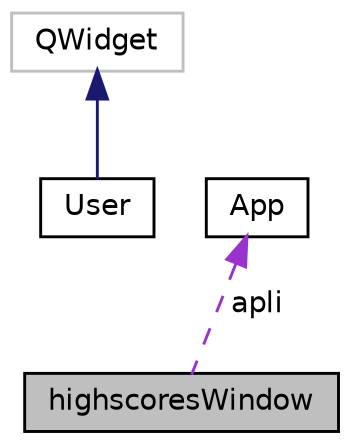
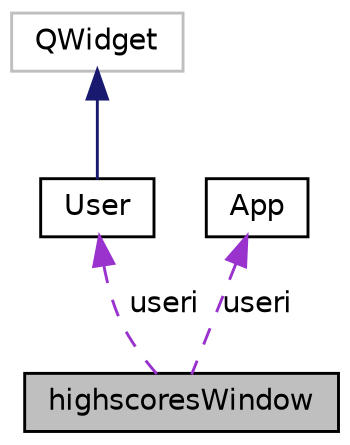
(254, 305) -> (254, 305)
none -> (122, 324)
